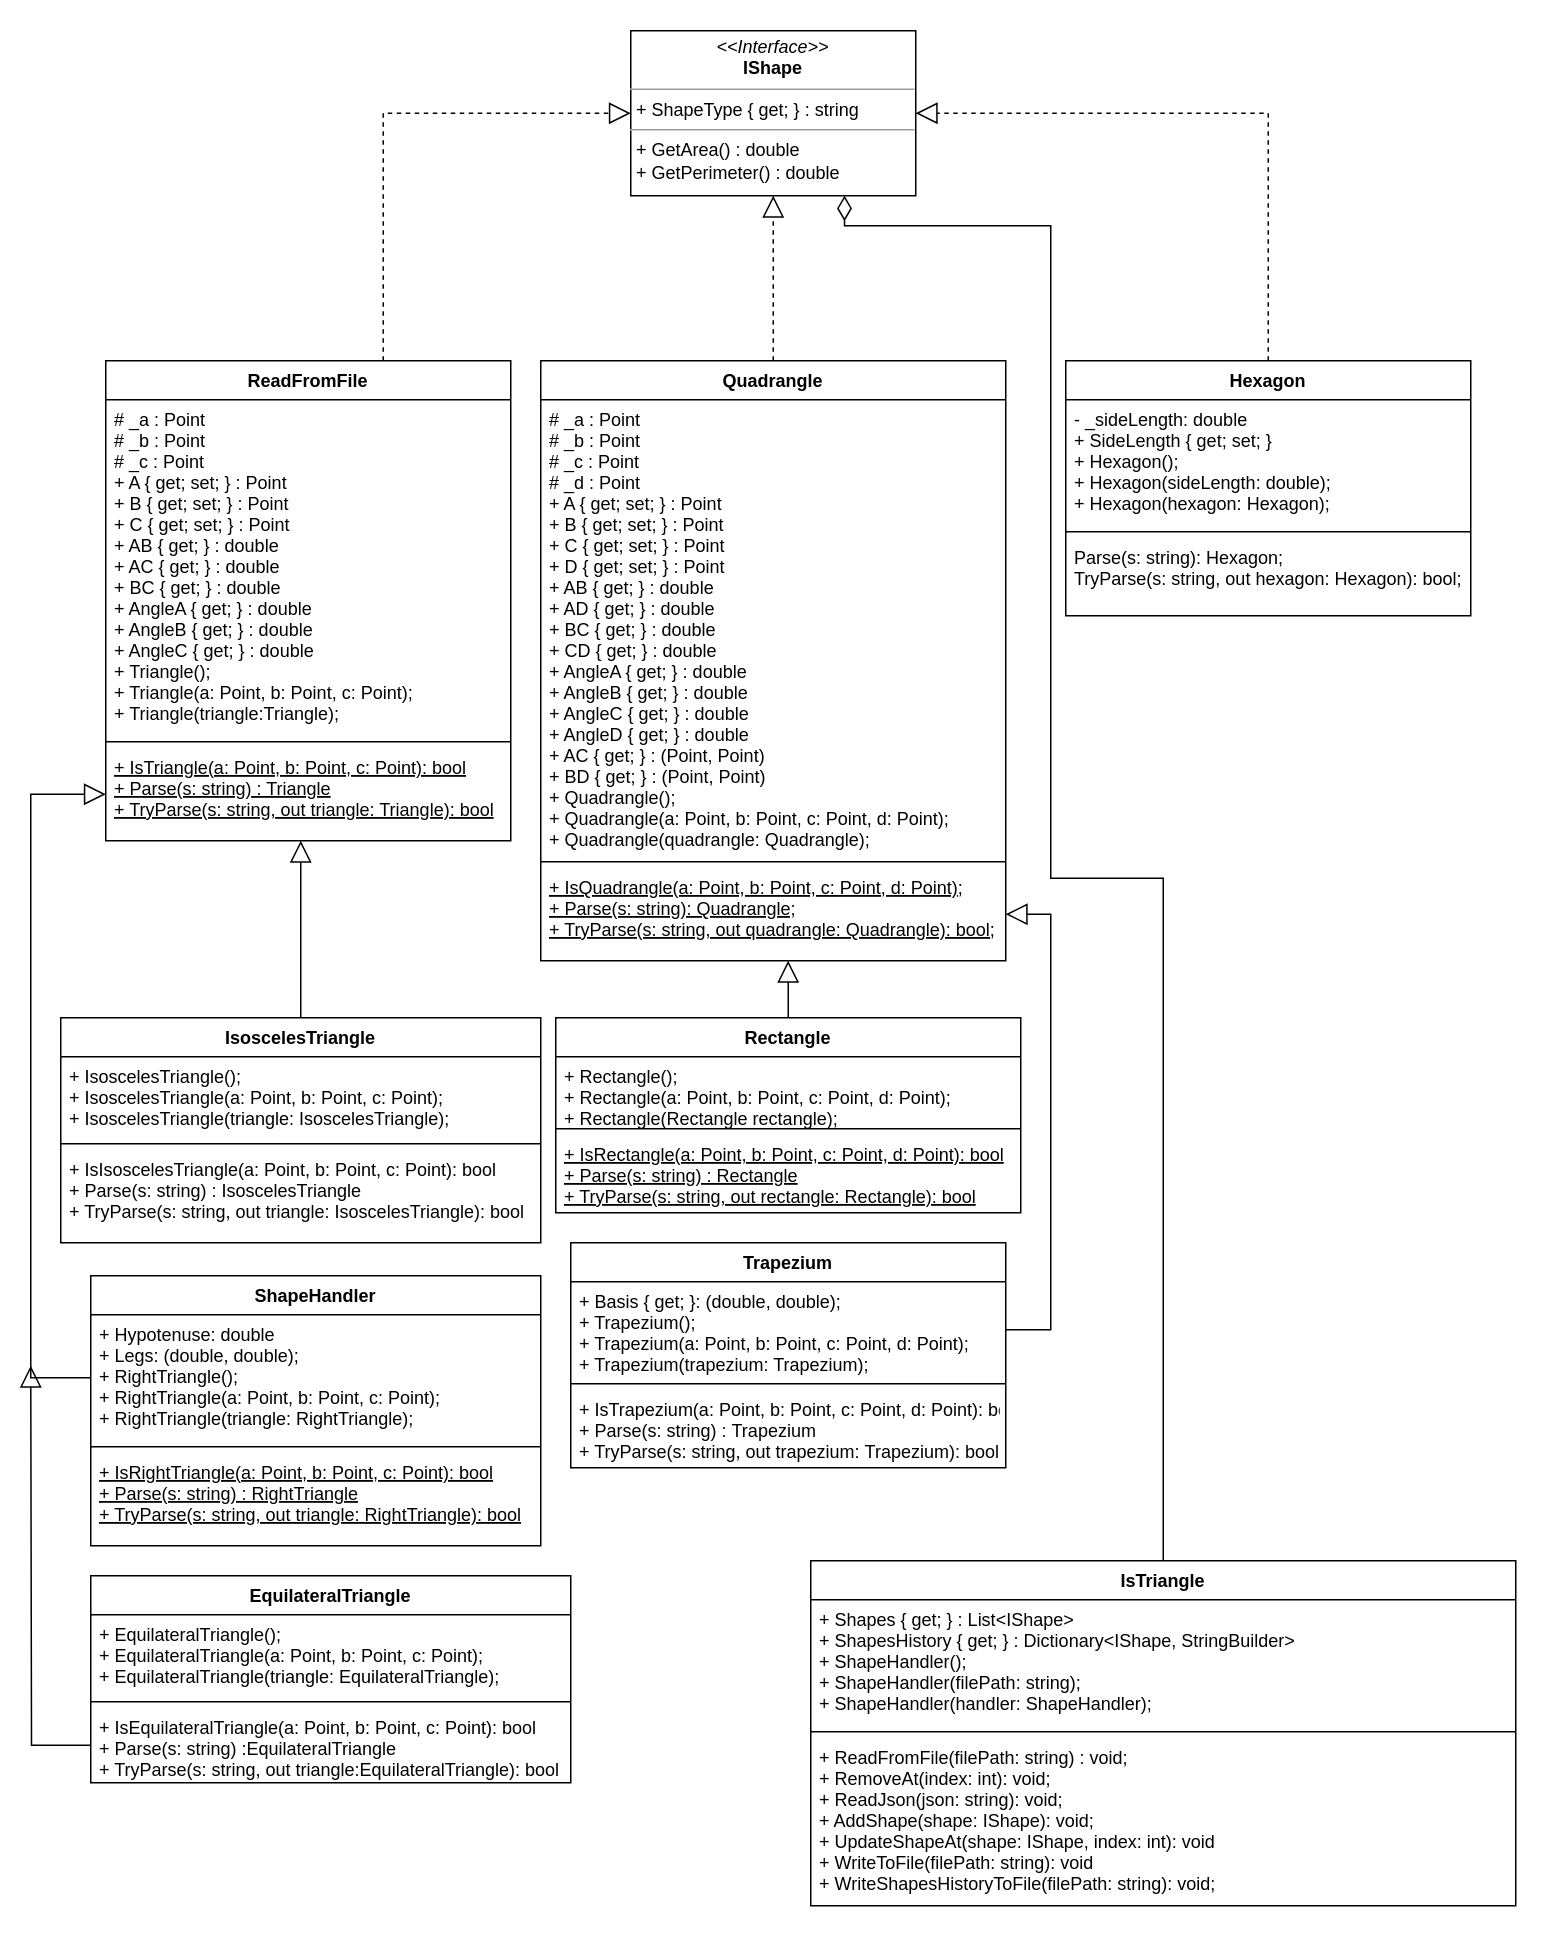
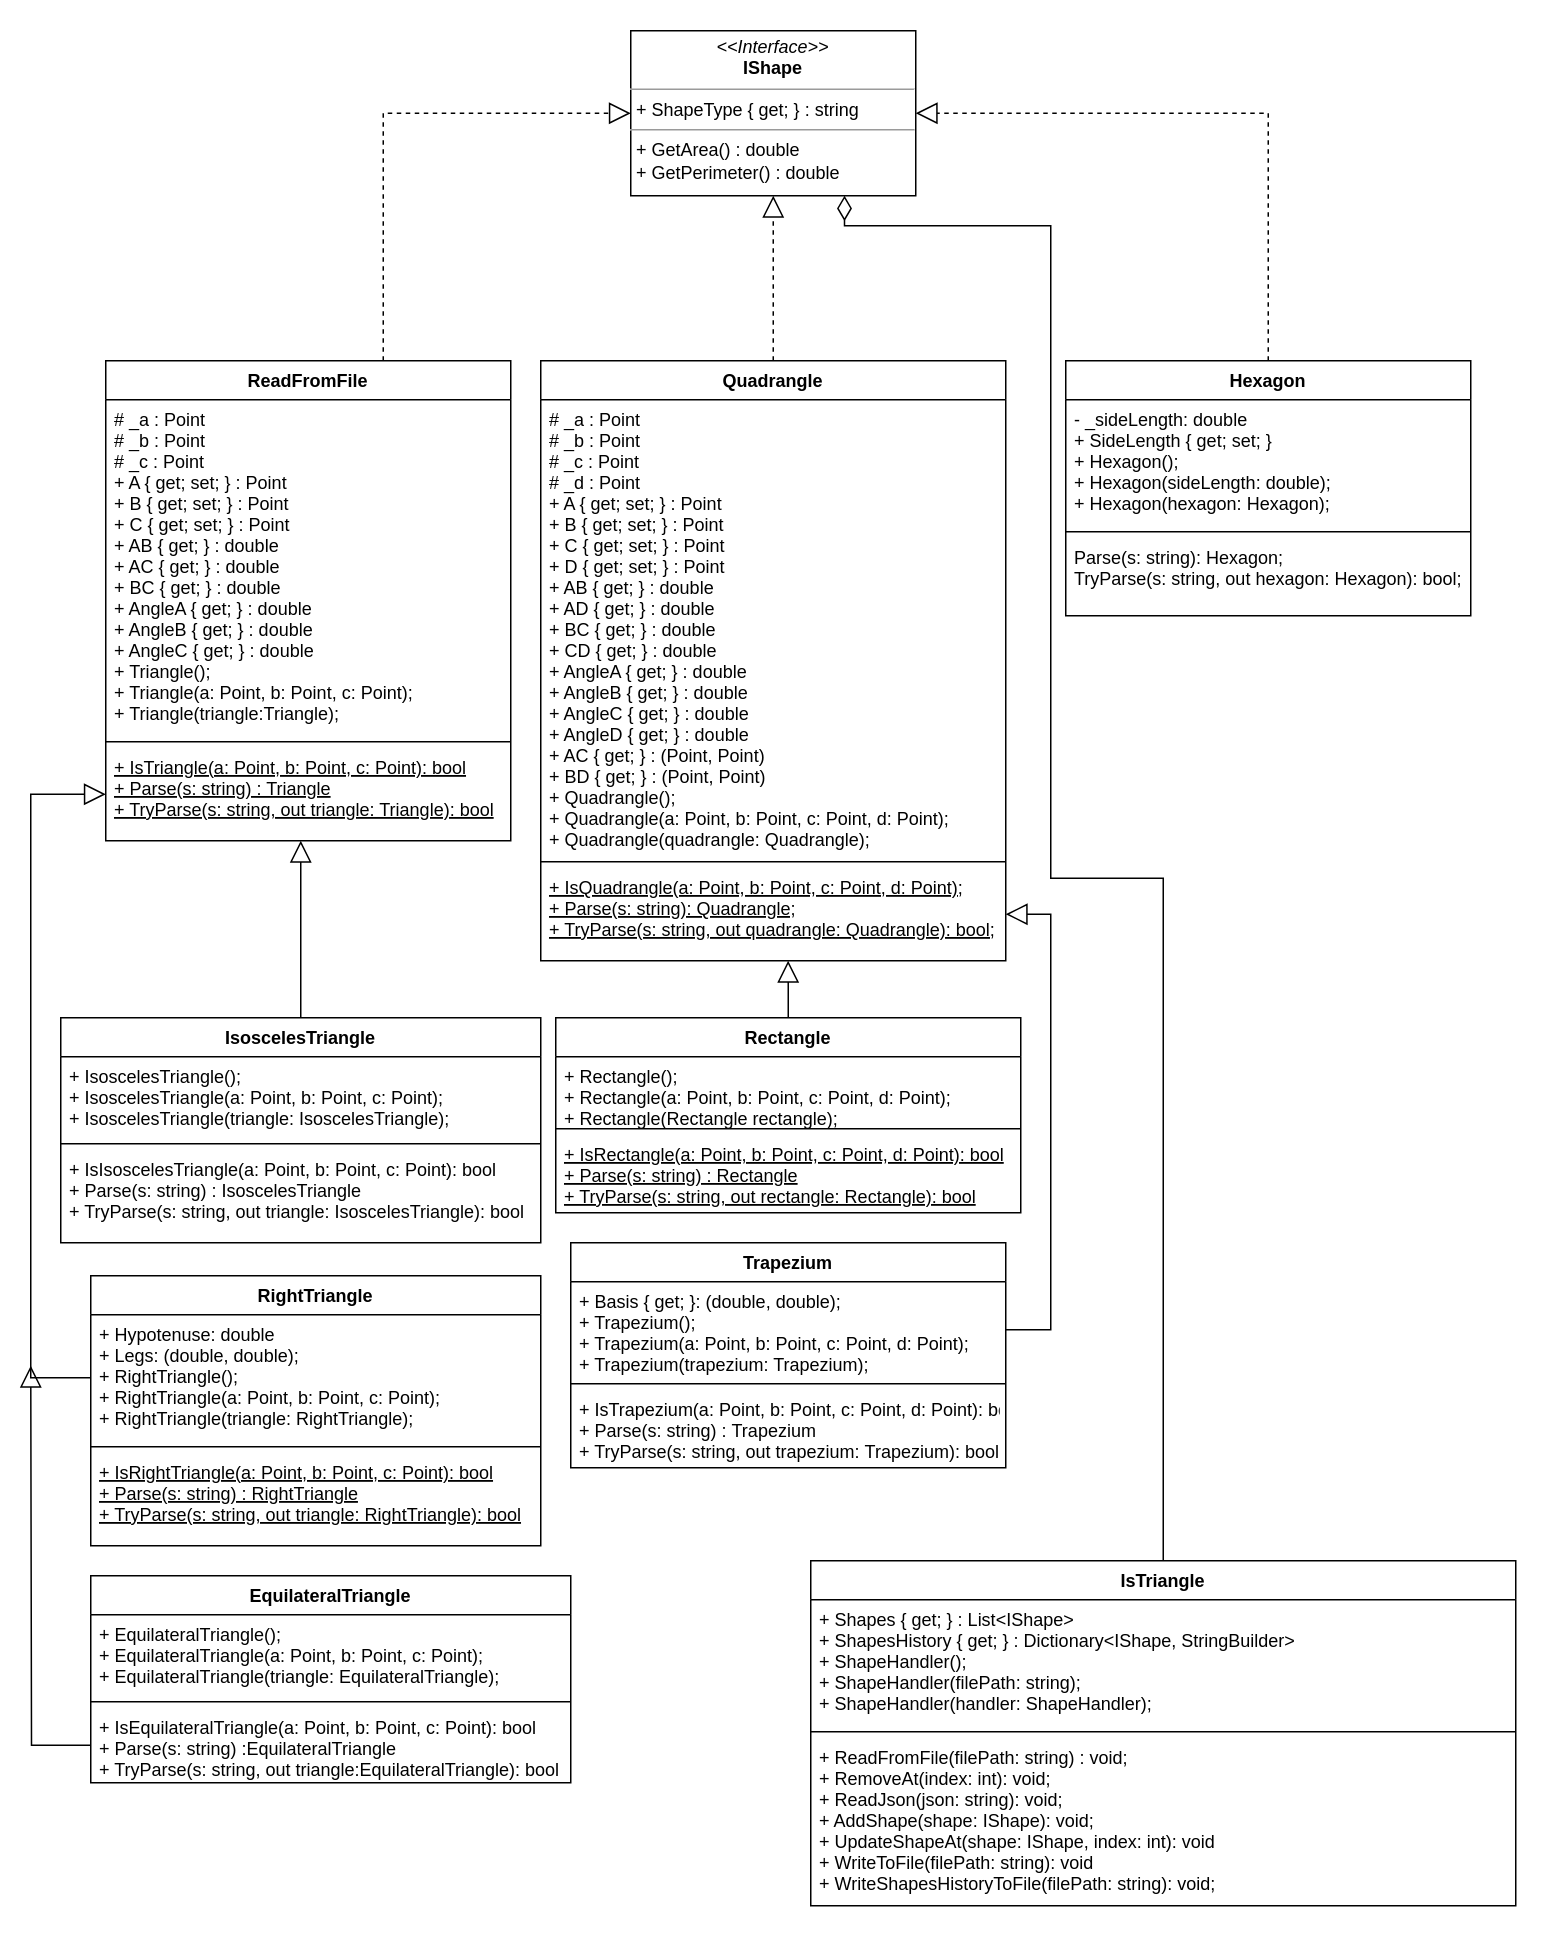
(315, 1296) -> (315, 1296)
